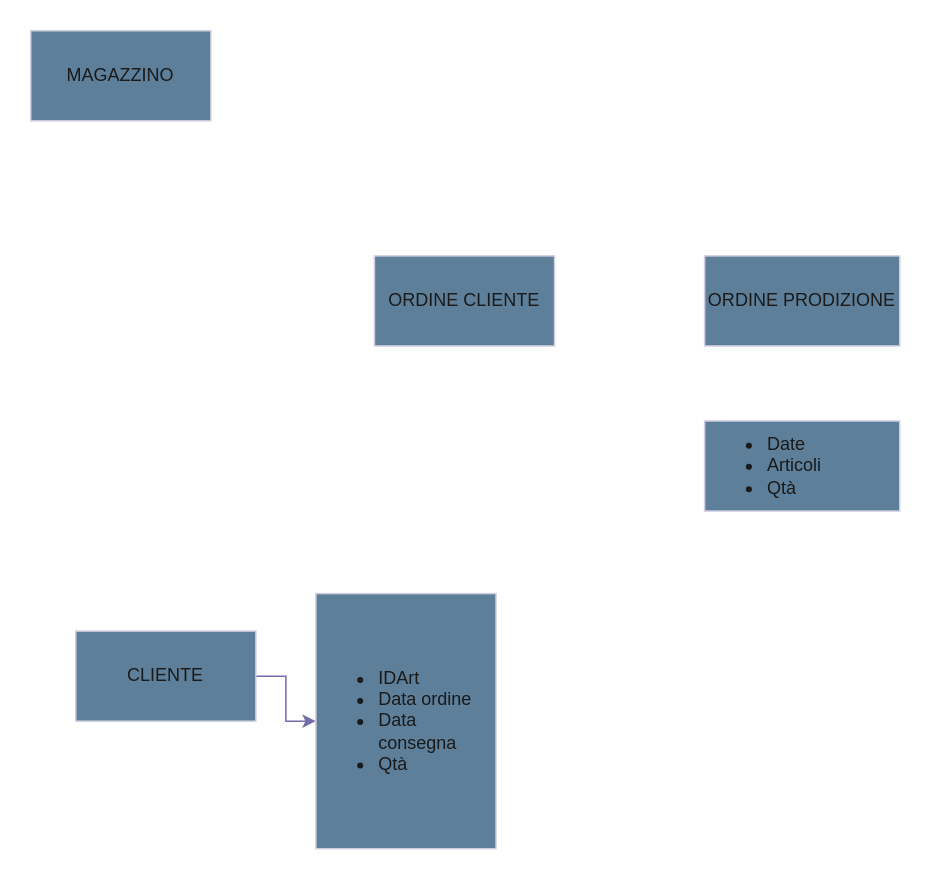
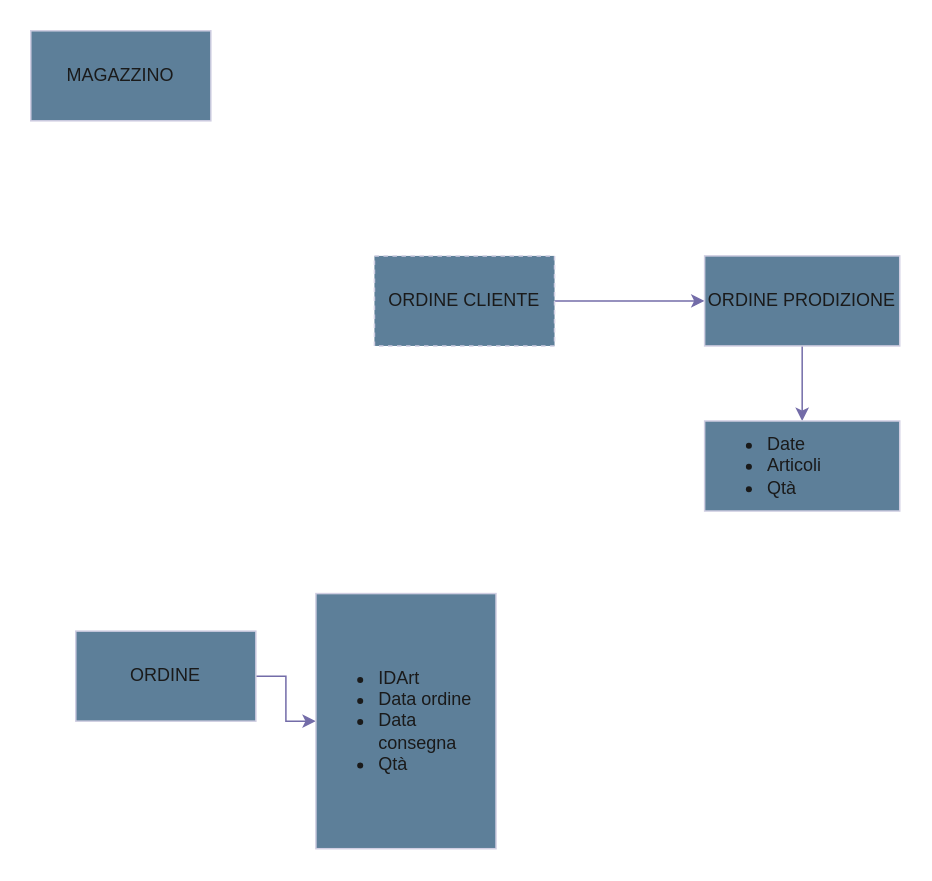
(464, 301) -> (464, 301)
none -> (624, 301)
none -> (802, 378)
(166, 676) -> (166, 676)
